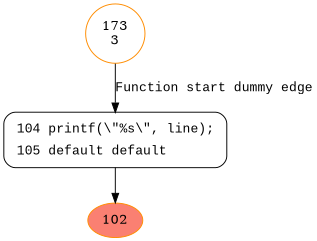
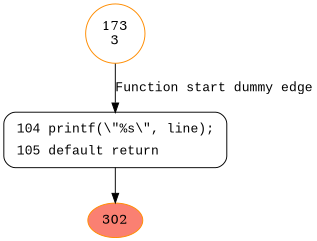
(108, 150) -> (104, 150)
(115, 220) -> (115, 220)
